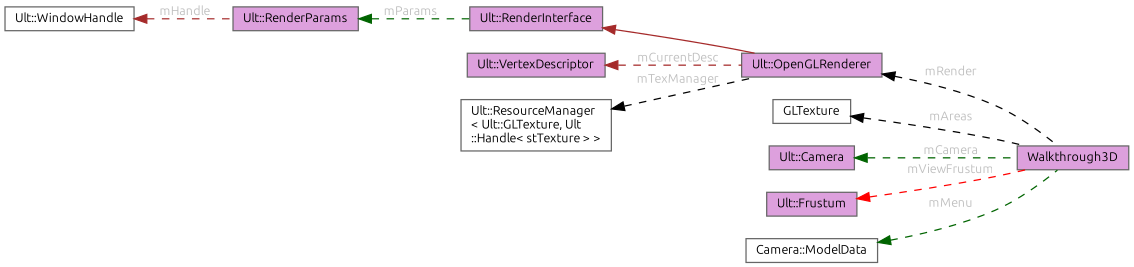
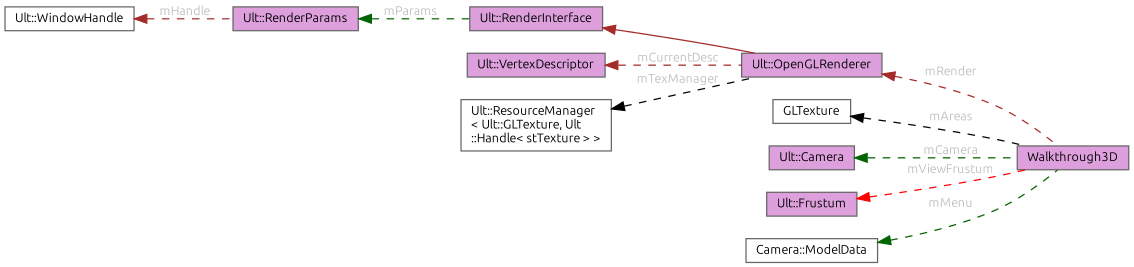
(981, 100) -> (981, 100)
